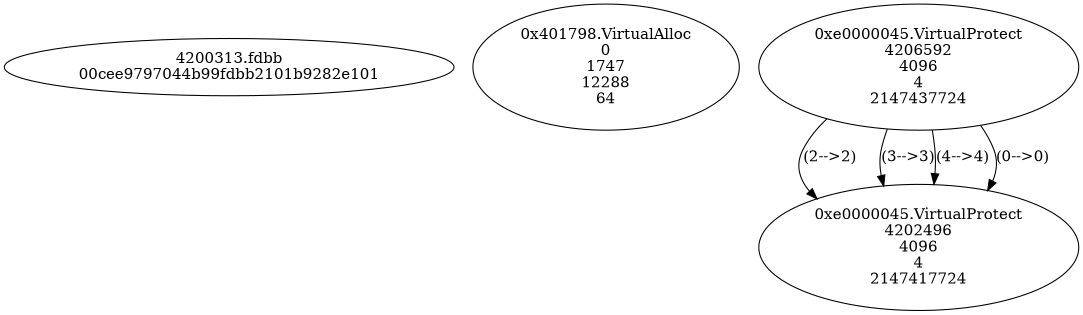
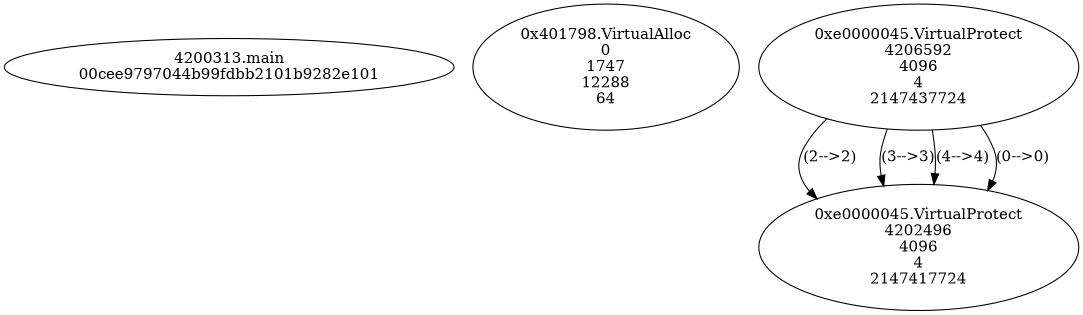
(229, 67) -> (229, 67)
